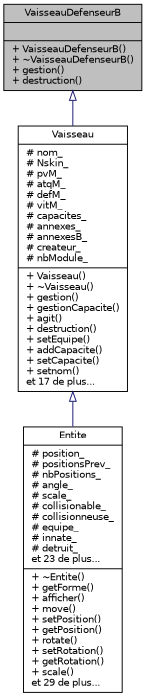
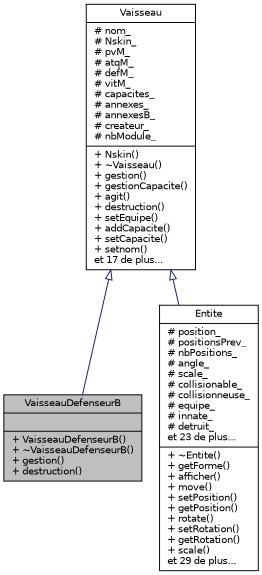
(73, 113) -> (96, 337)
(56, 276) -> (116, 155)
